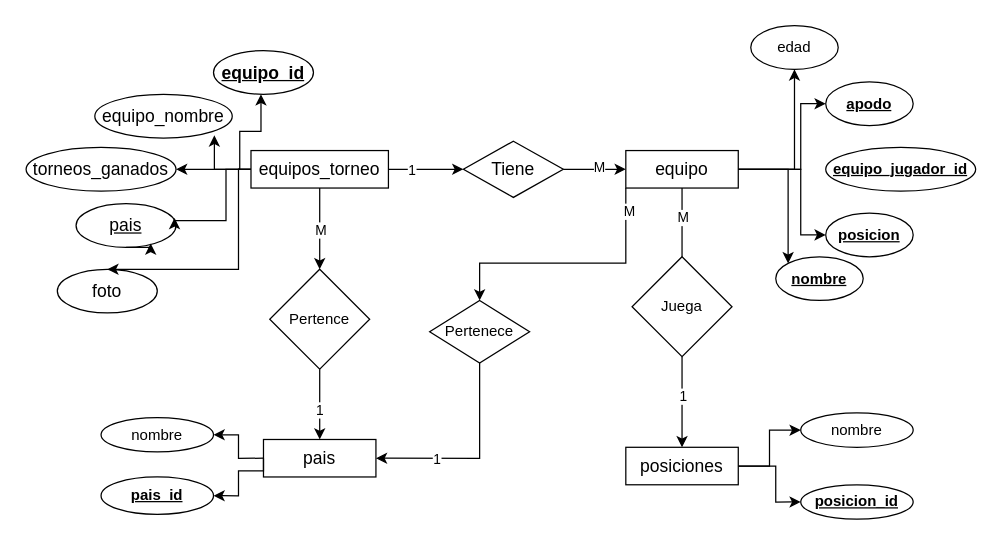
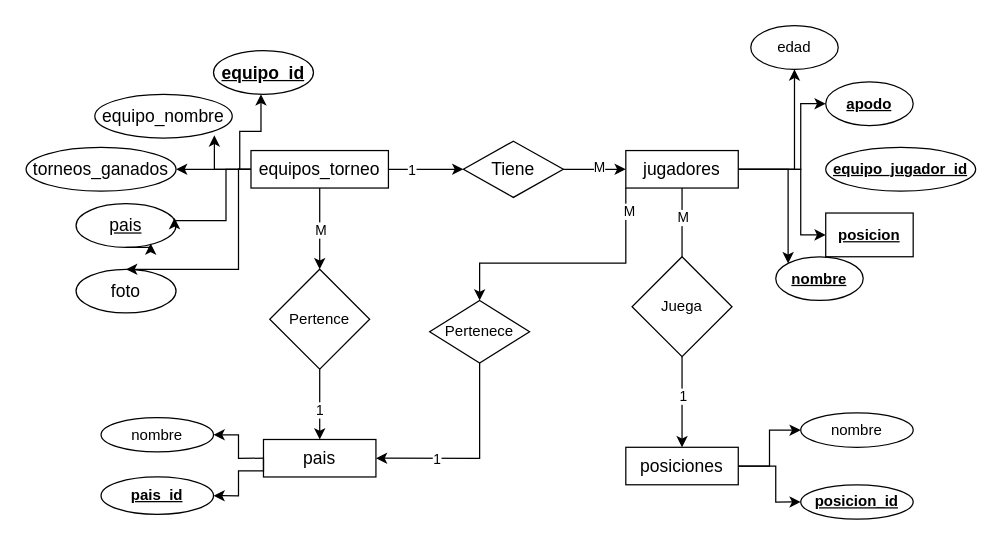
(682, 169) -> (682, 169)
(869, 235) -> (869, 235)
(107, 291) -> (126, 291)
